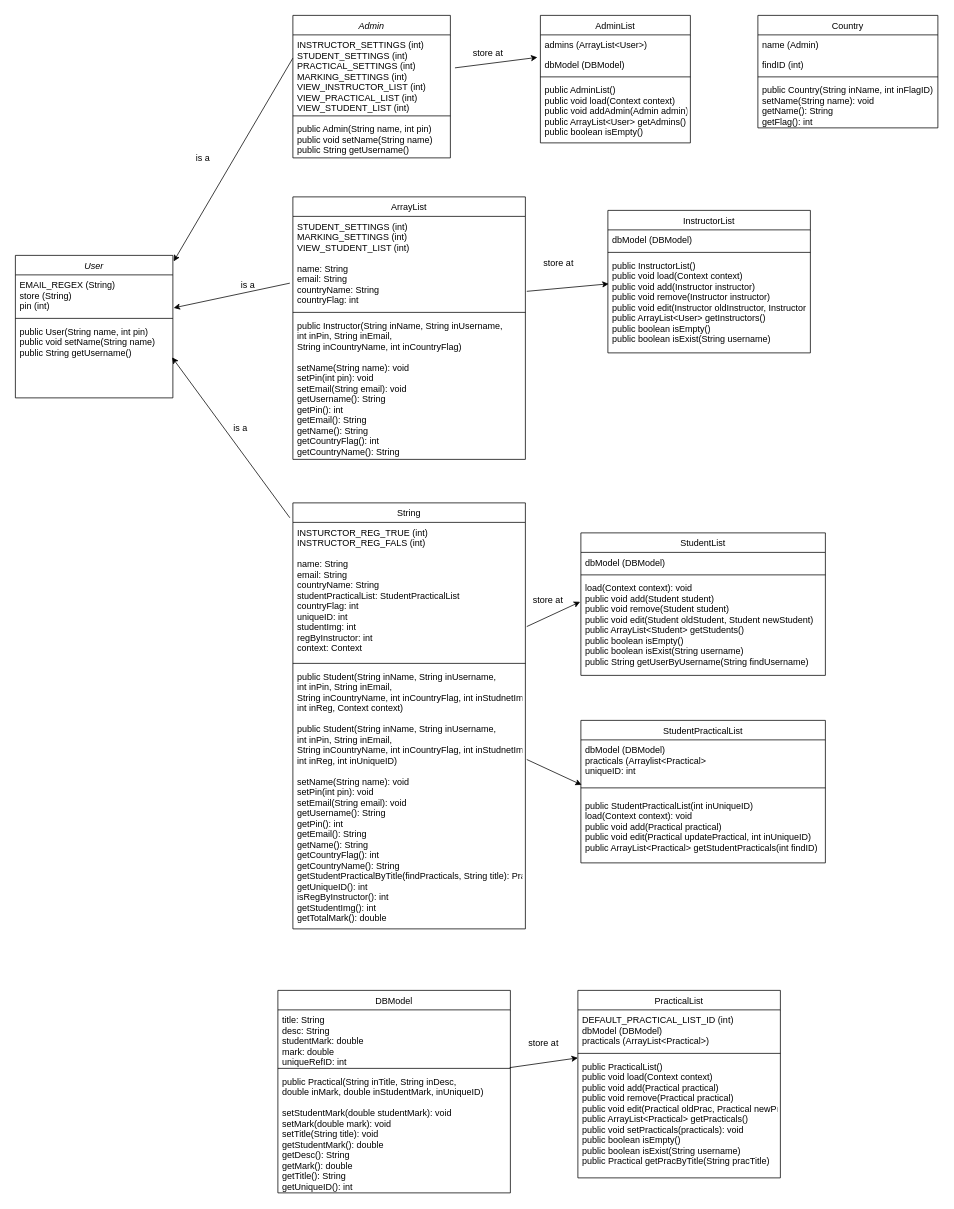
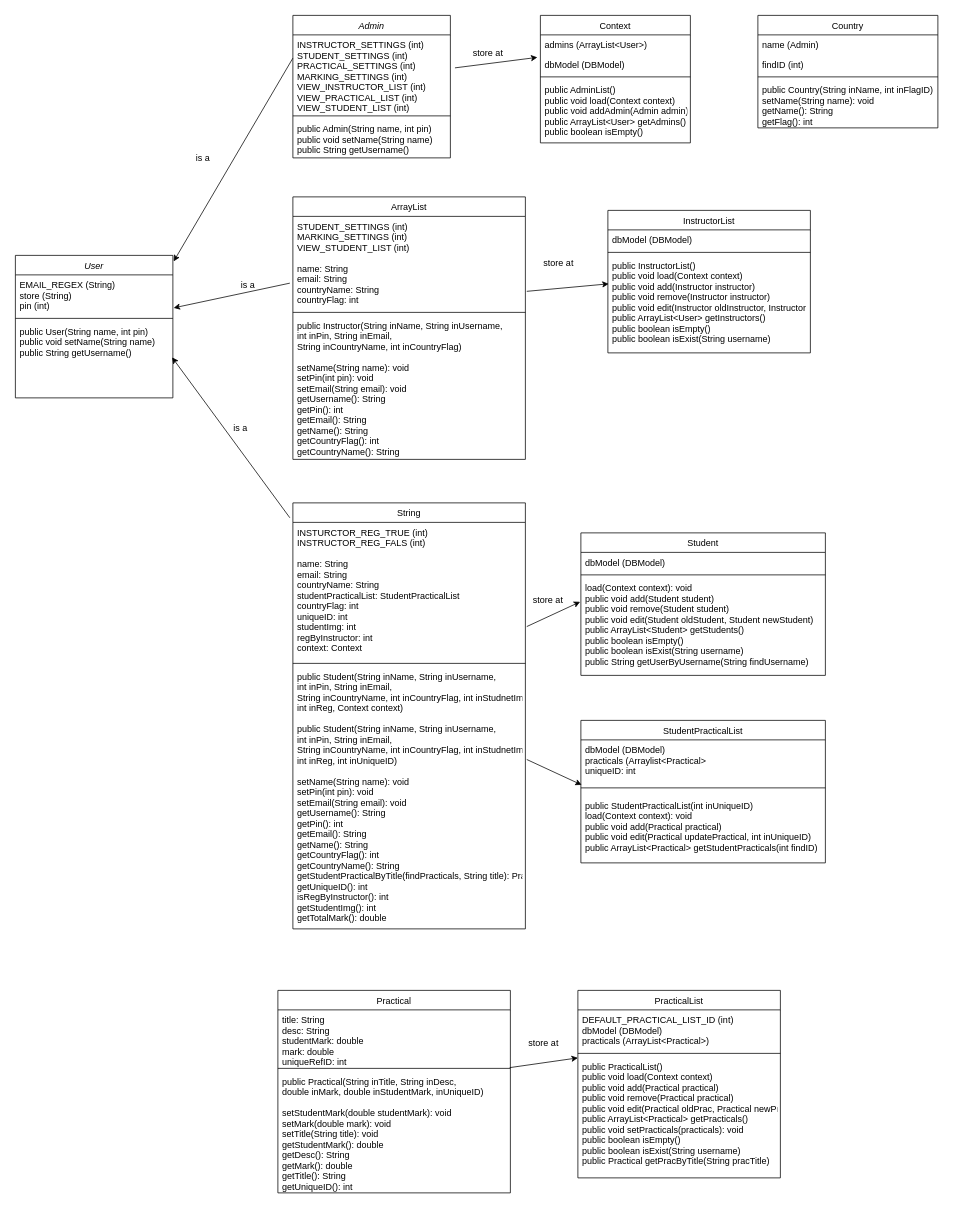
(615, 26) -> (615, 26)
(703, 543) -> (703, 543)
(394, 1001) -> (394, 1001)
